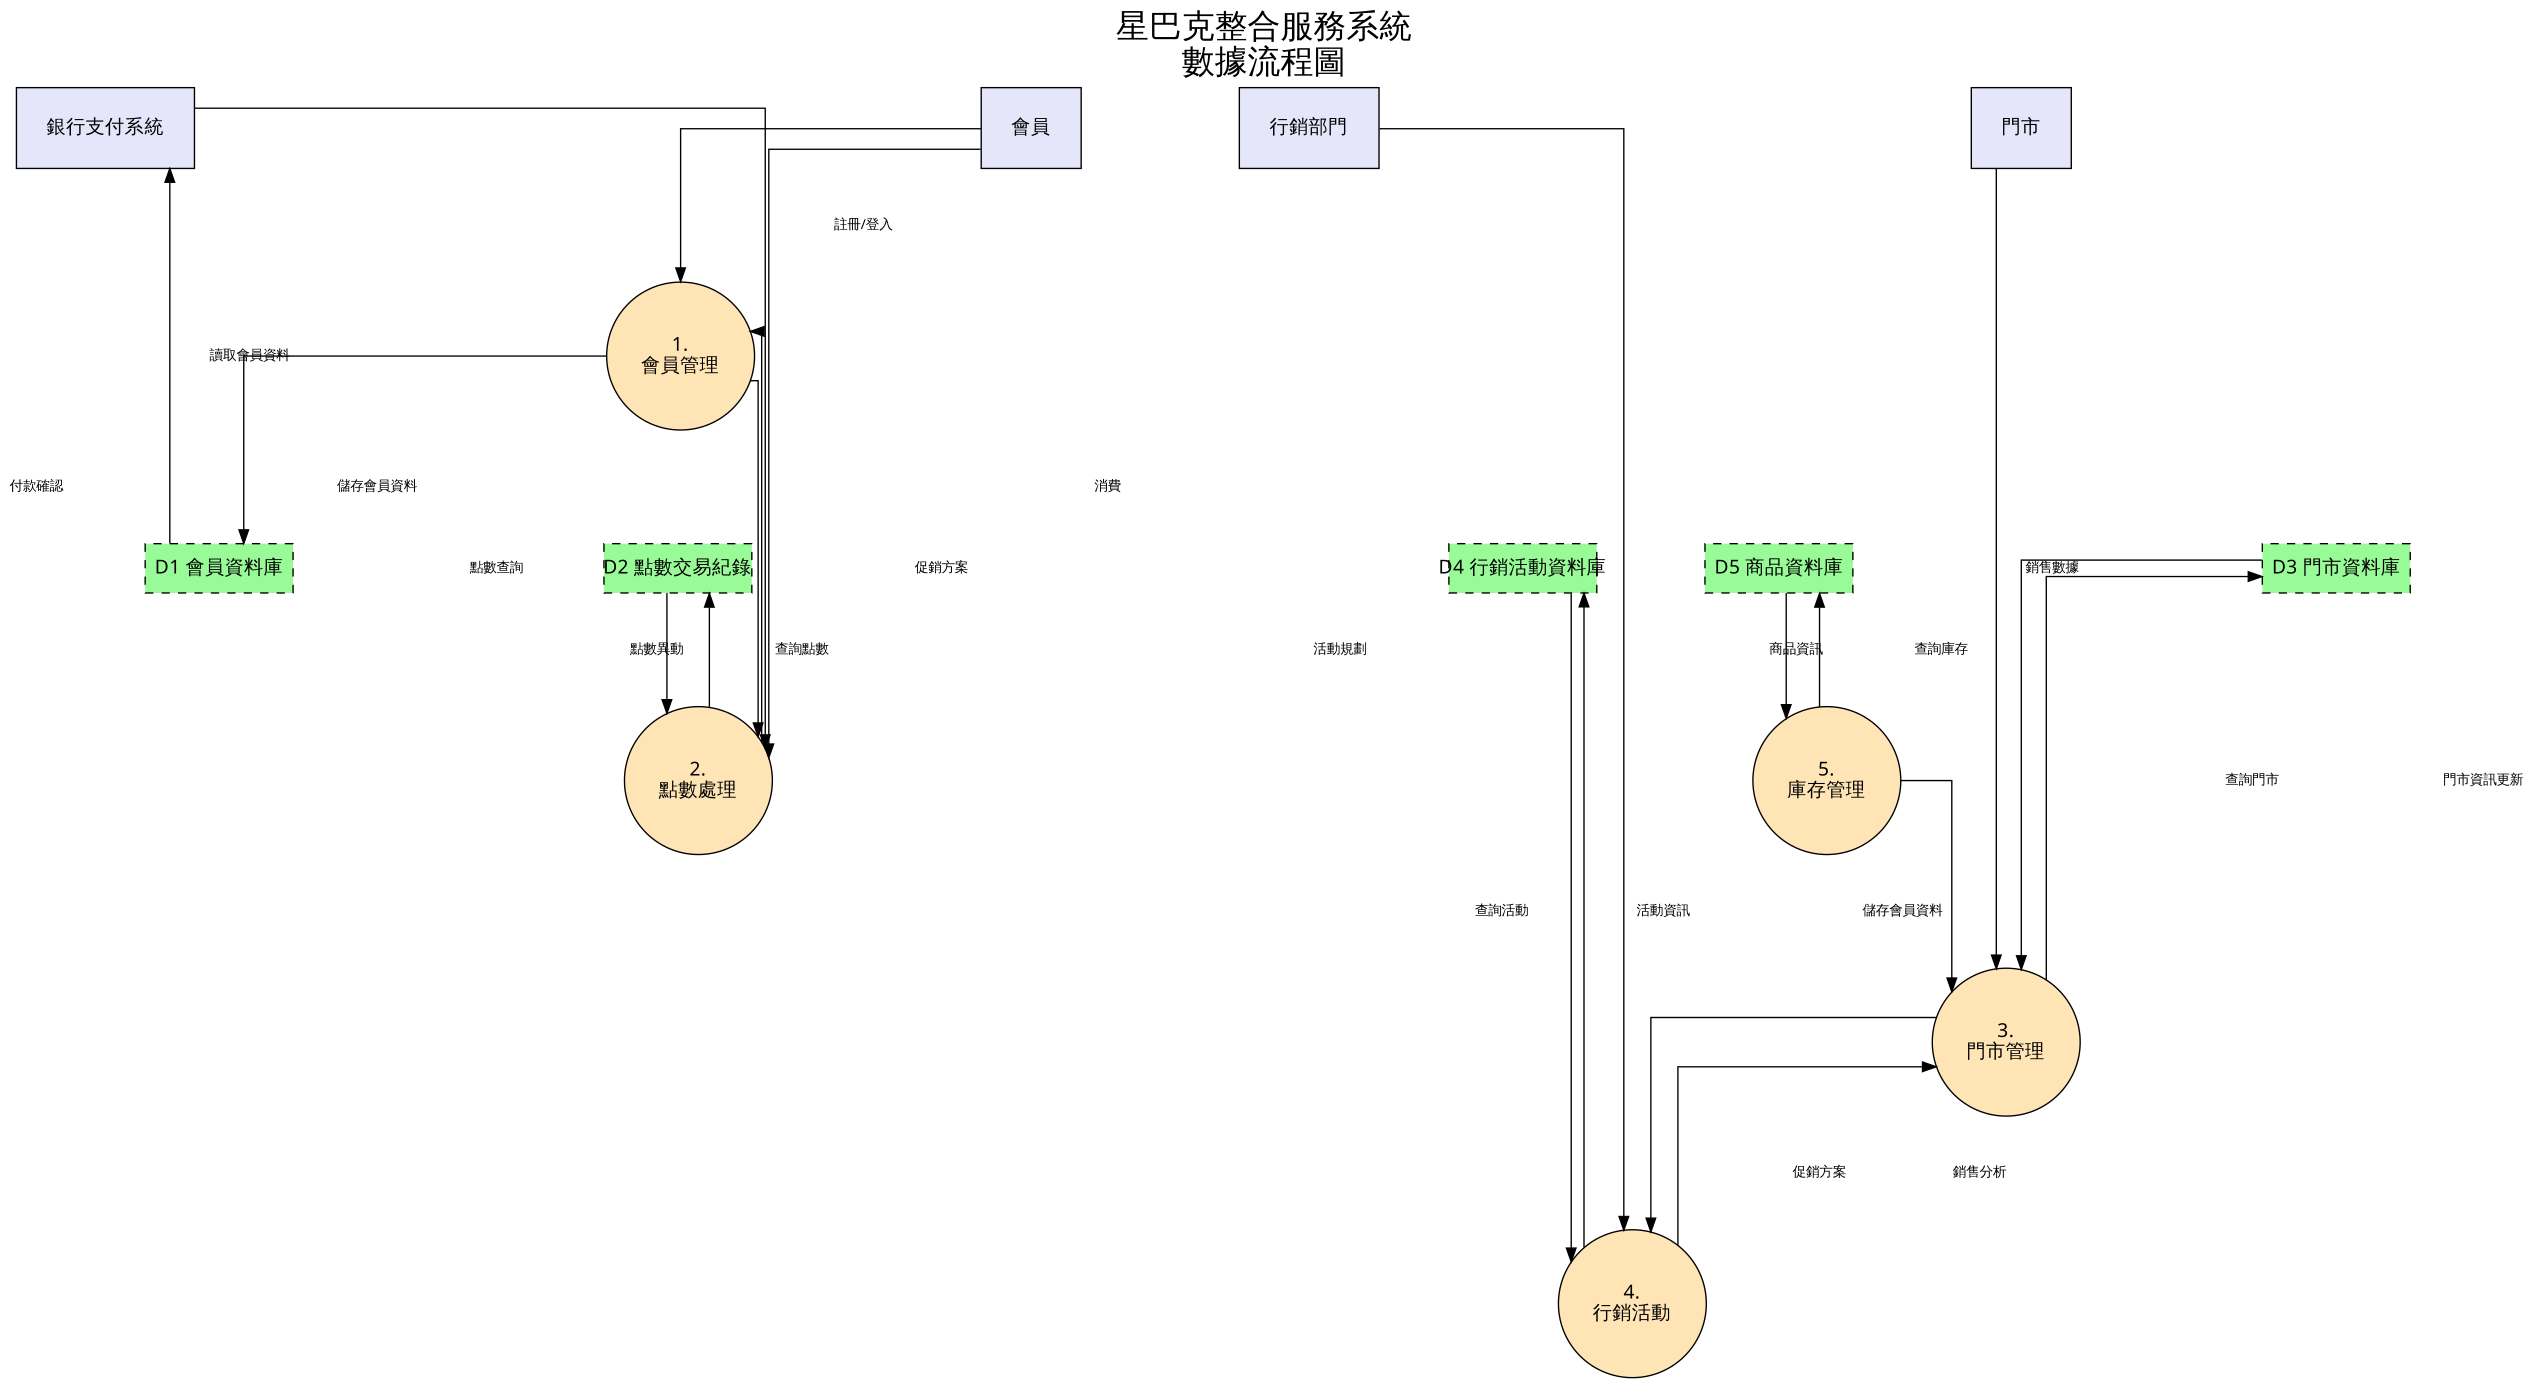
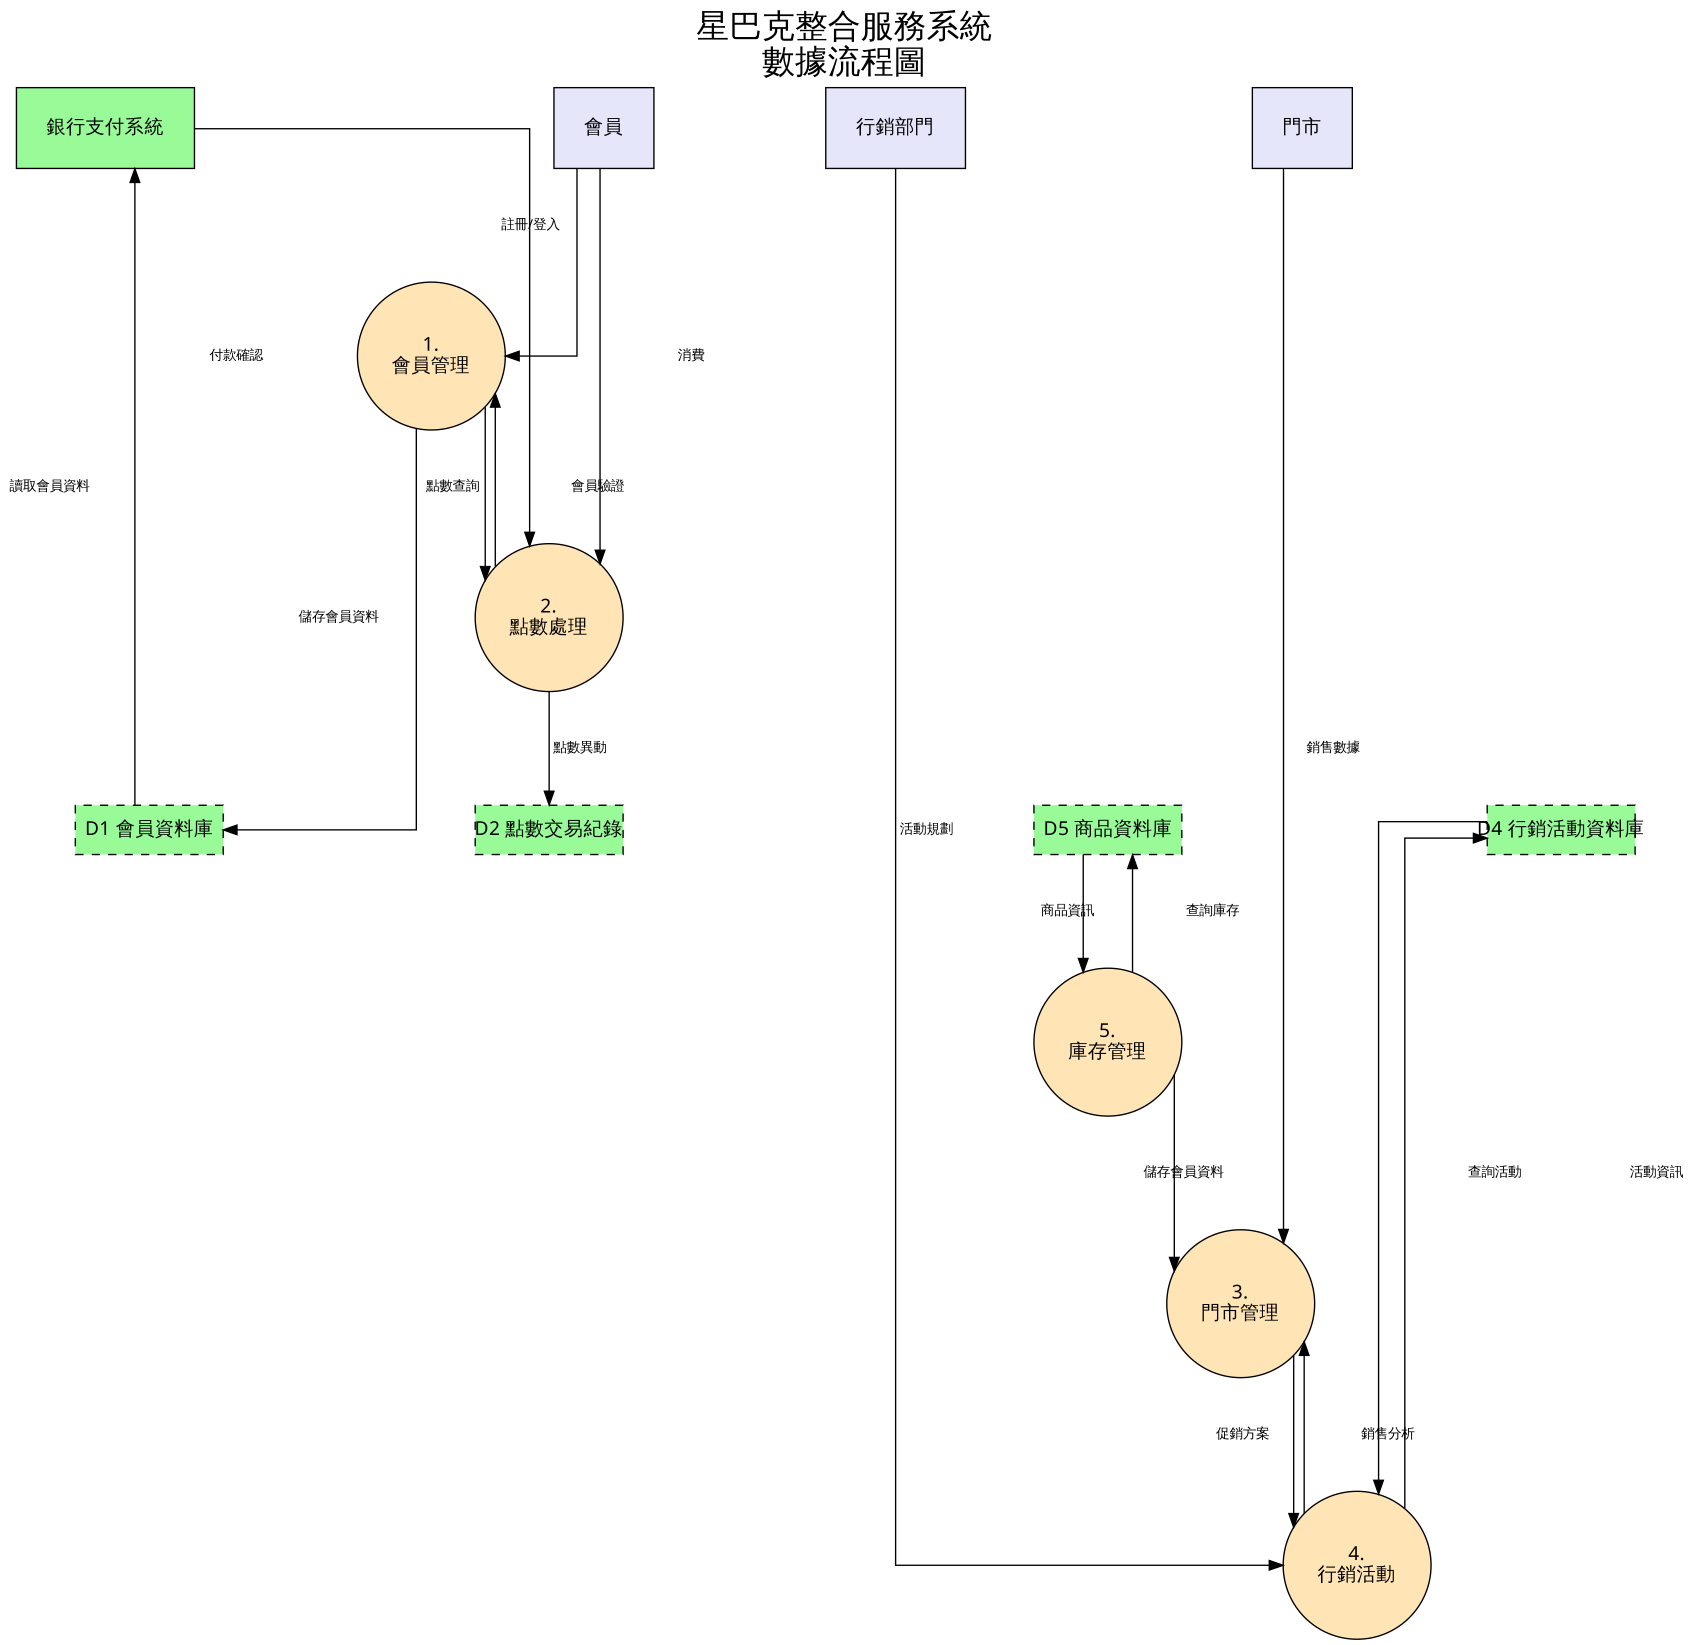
(105, 128) -> (105, 128)
(940, 568) -> (596, 487)
(2336, 568) -> none
(667, 646) -> none
